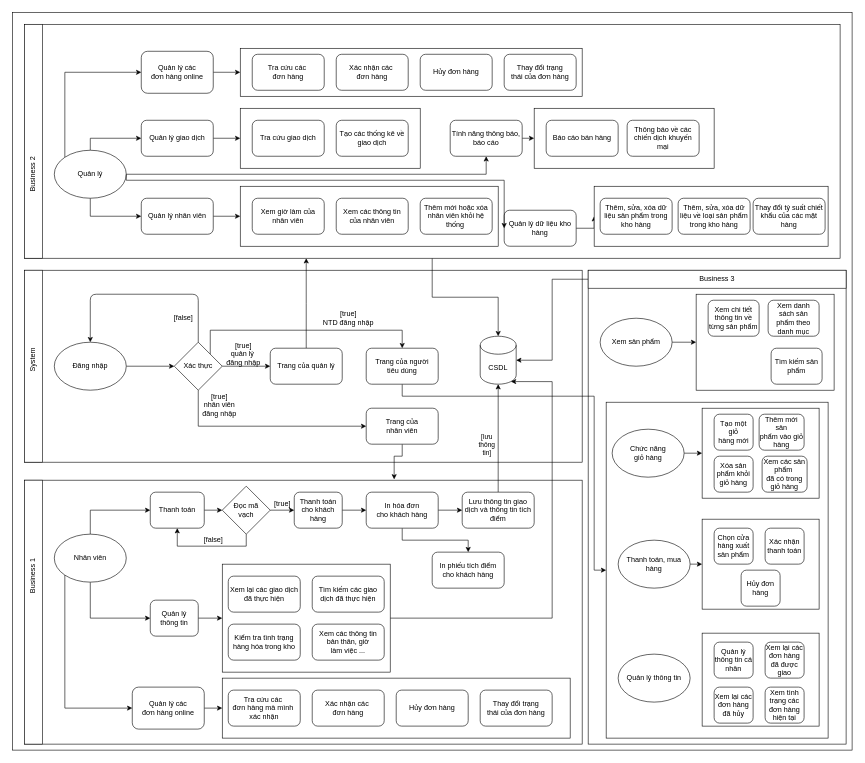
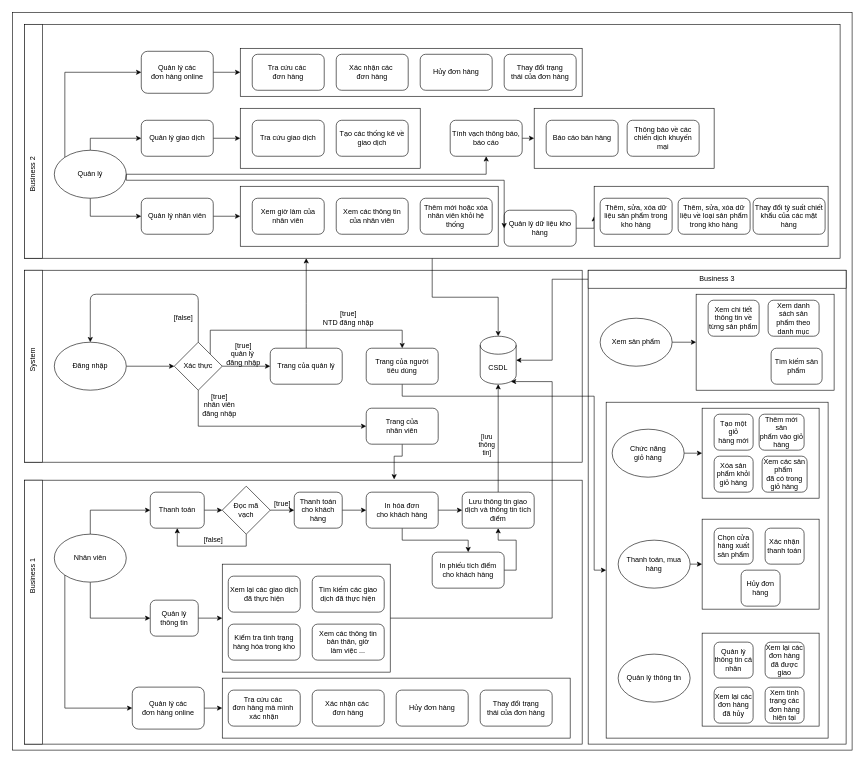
(486, 138) -> (486, 138)
none -> (498, 537)
